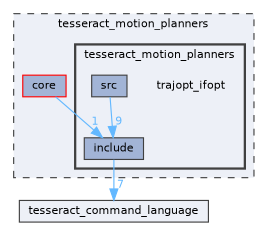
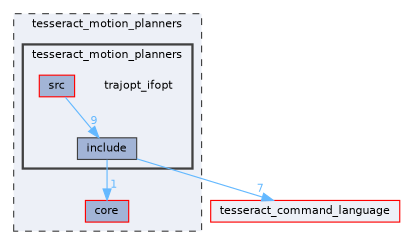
(109, 86) -> (57, 86)
(68, 108) -> (107, 176)
(114, 211) -> (305, 211)
